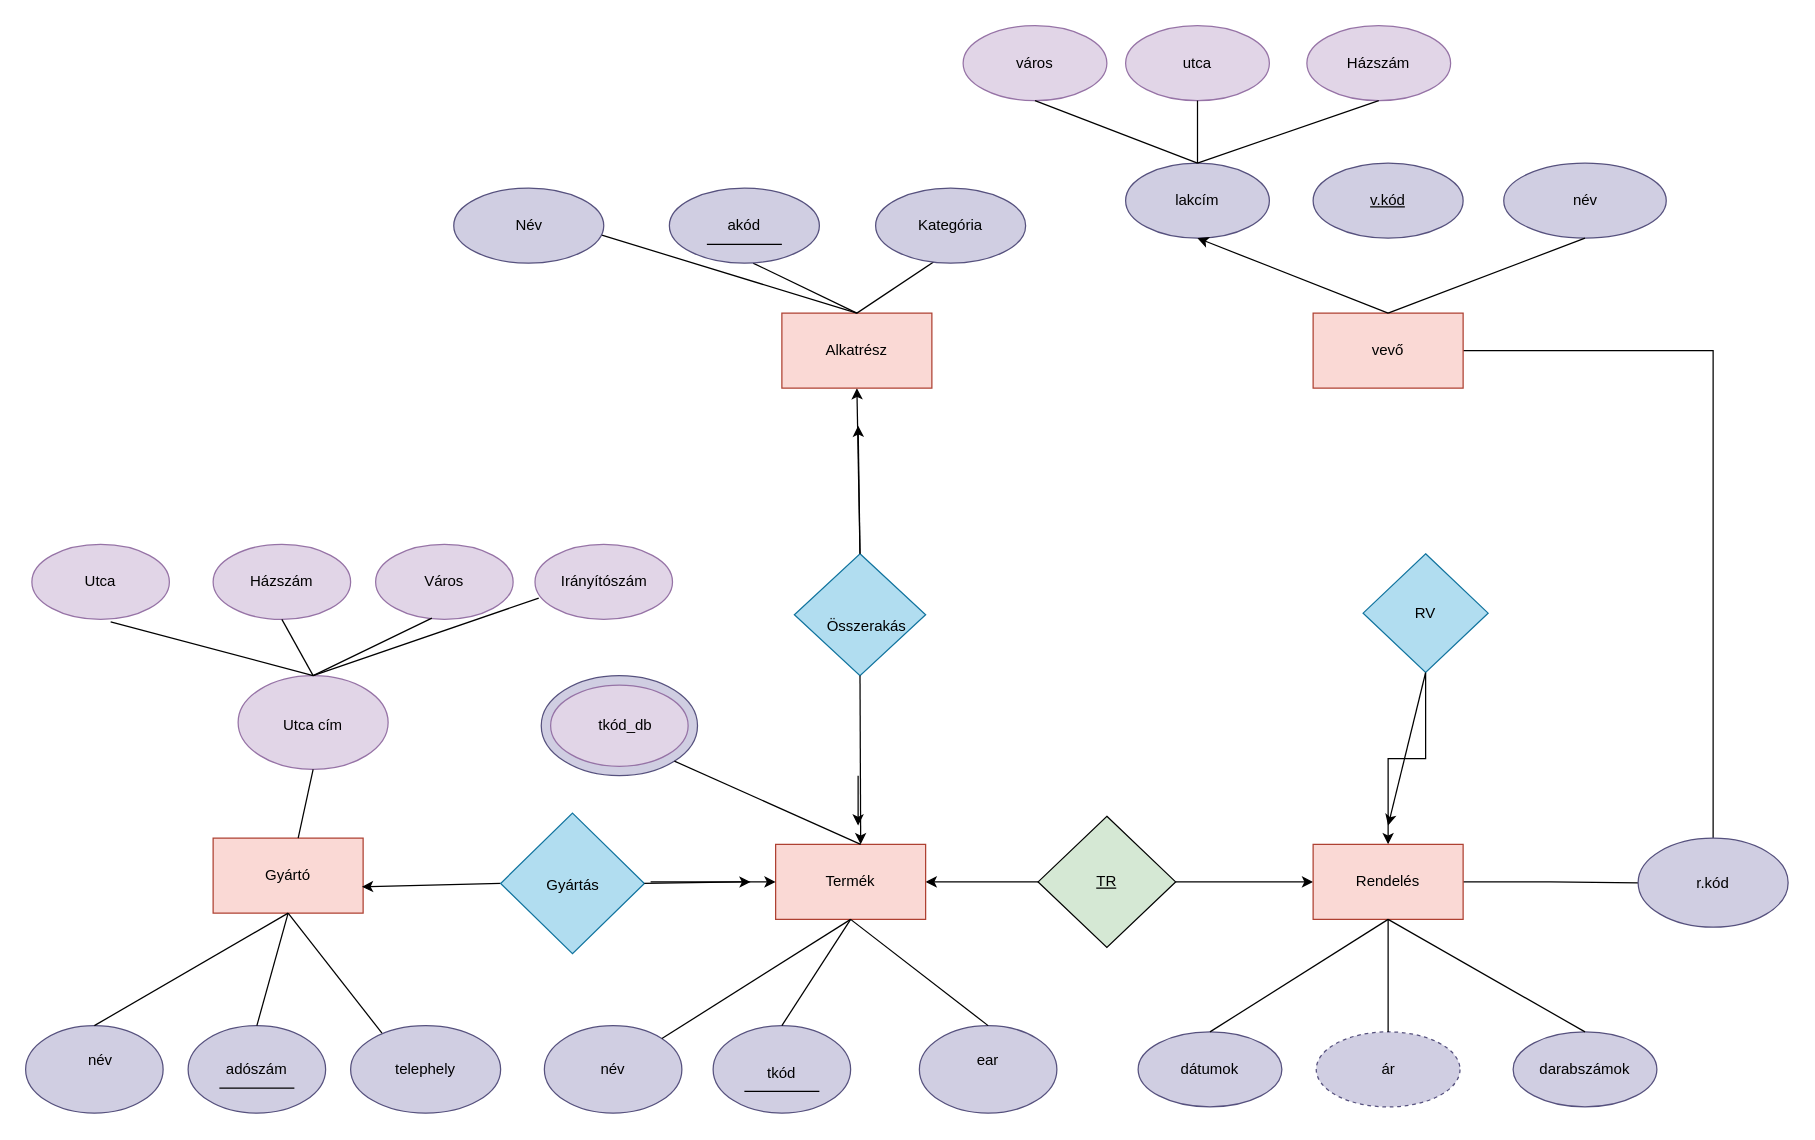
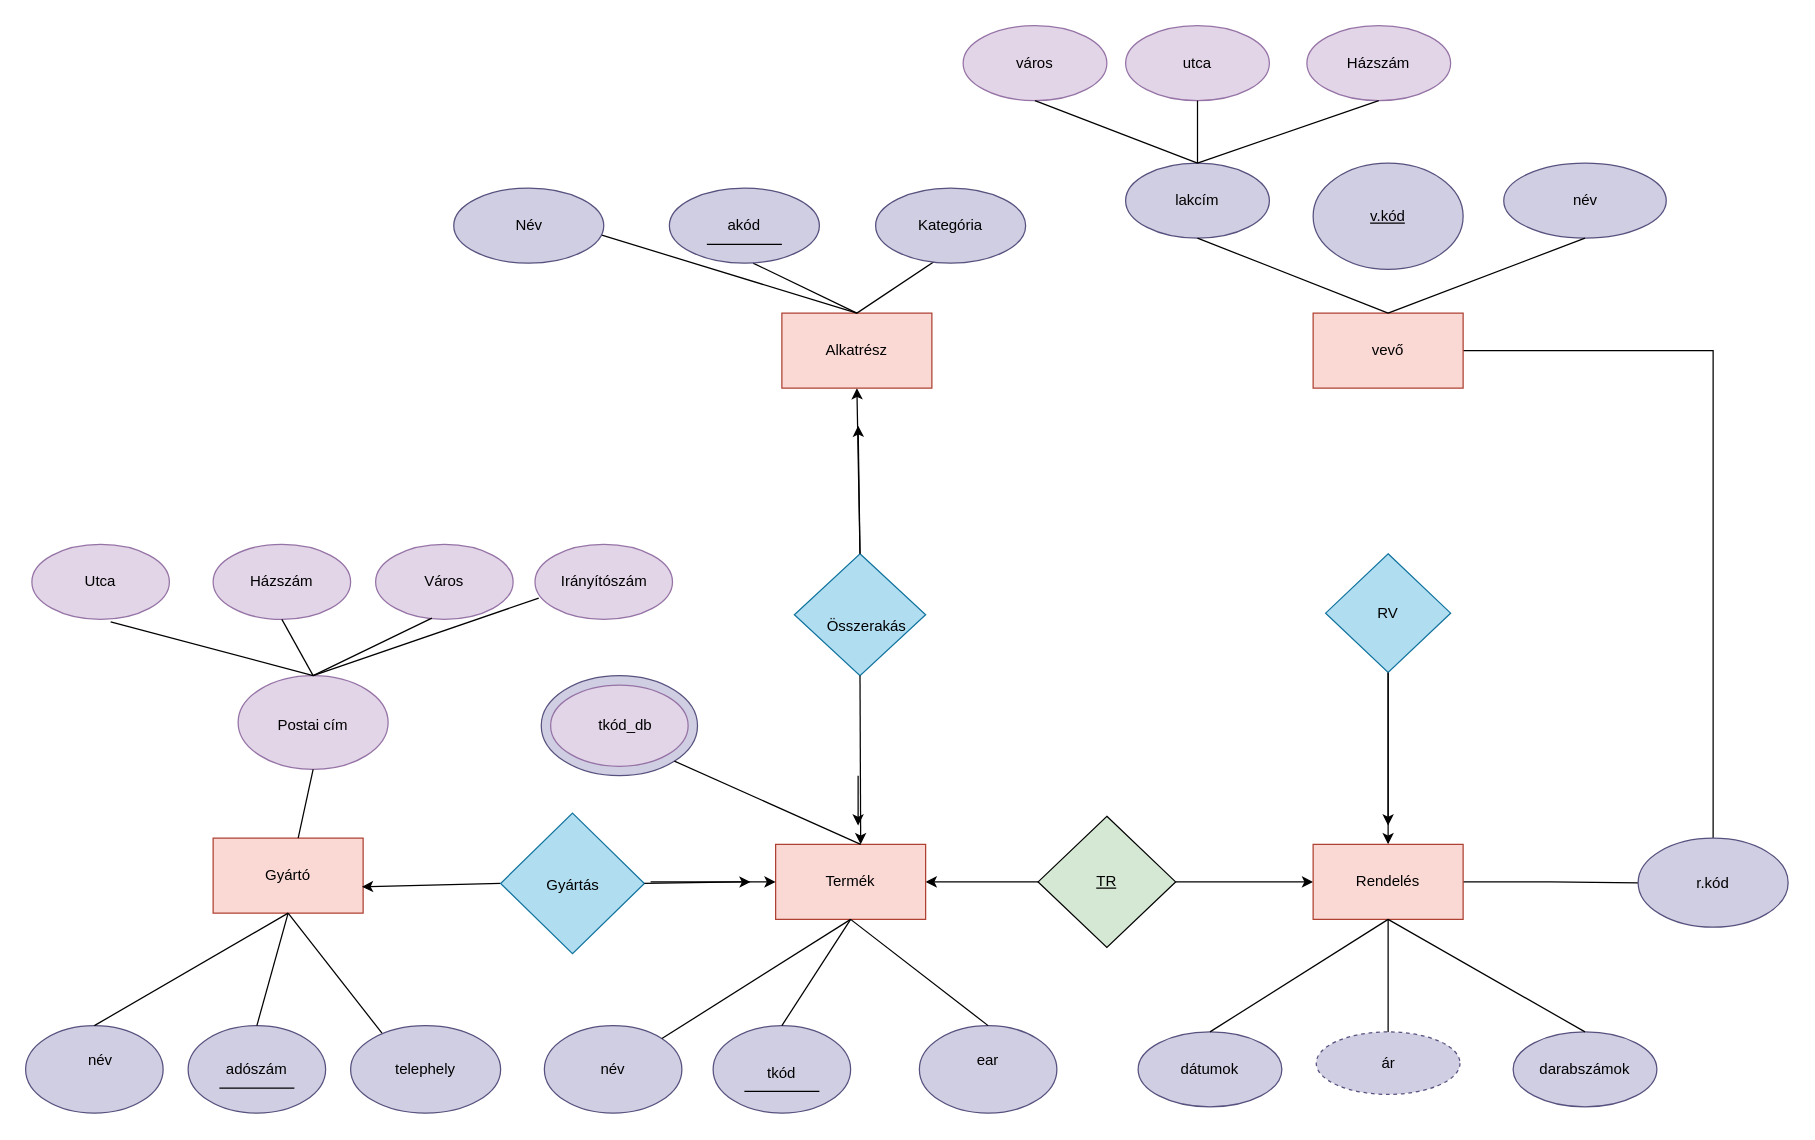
(1388, 201) -> (1388, 216)
(1206, 241) -> (1202, 240)
(1426, 613) -> (1388, 613)
(313, 726) -> (313, 726)
(1388, 1069) -> (1388, 1063)
